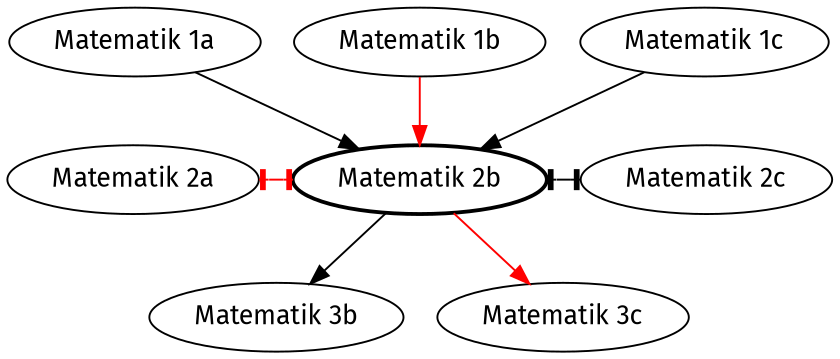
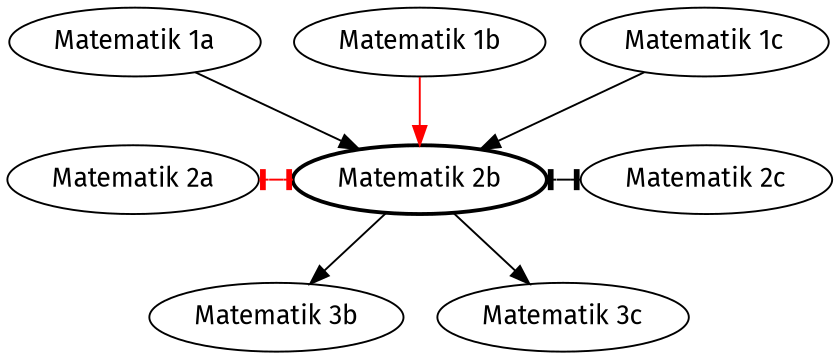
(485, 242) -> (485, 242)
